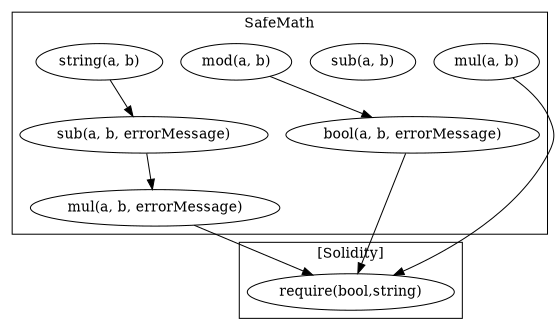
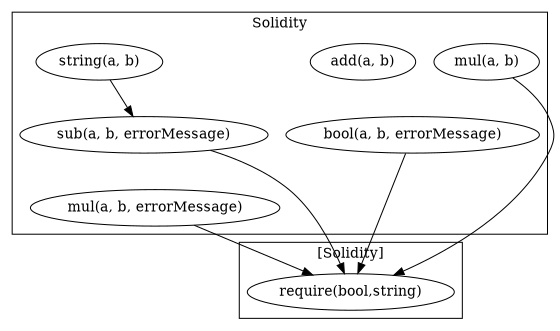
(280, 24) -> (280, 24)
(236, 62) -> none
(363, 62) -> (363, 62)
(149, 166) -> (290, 191)
